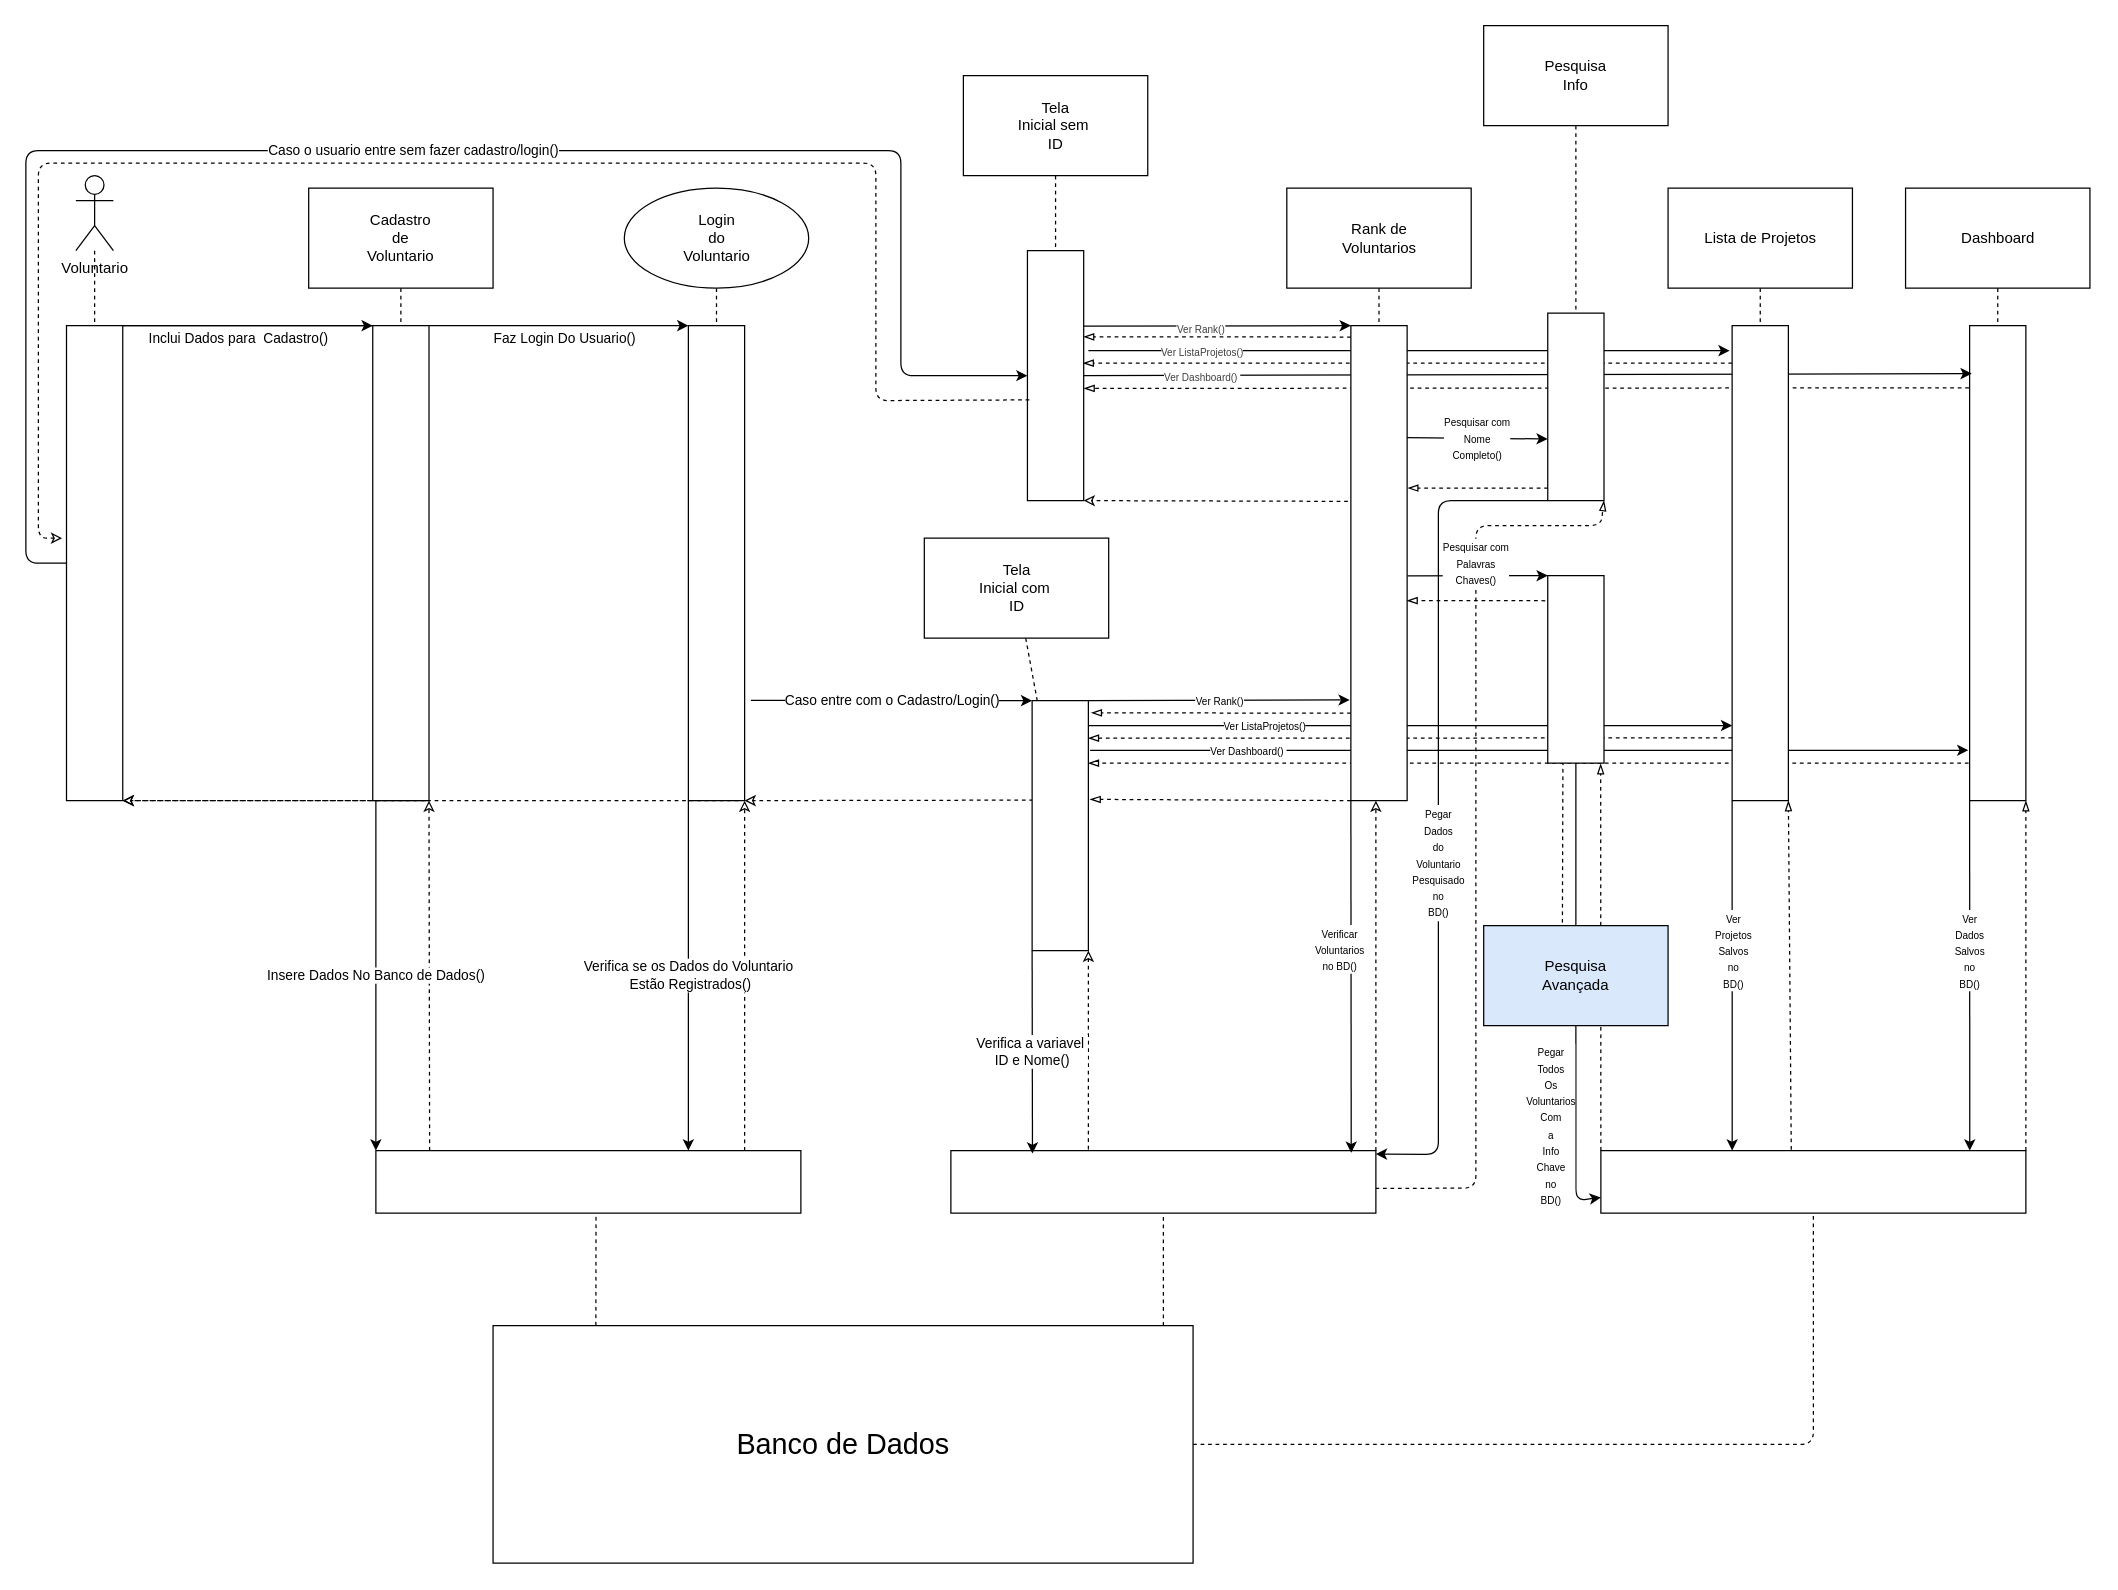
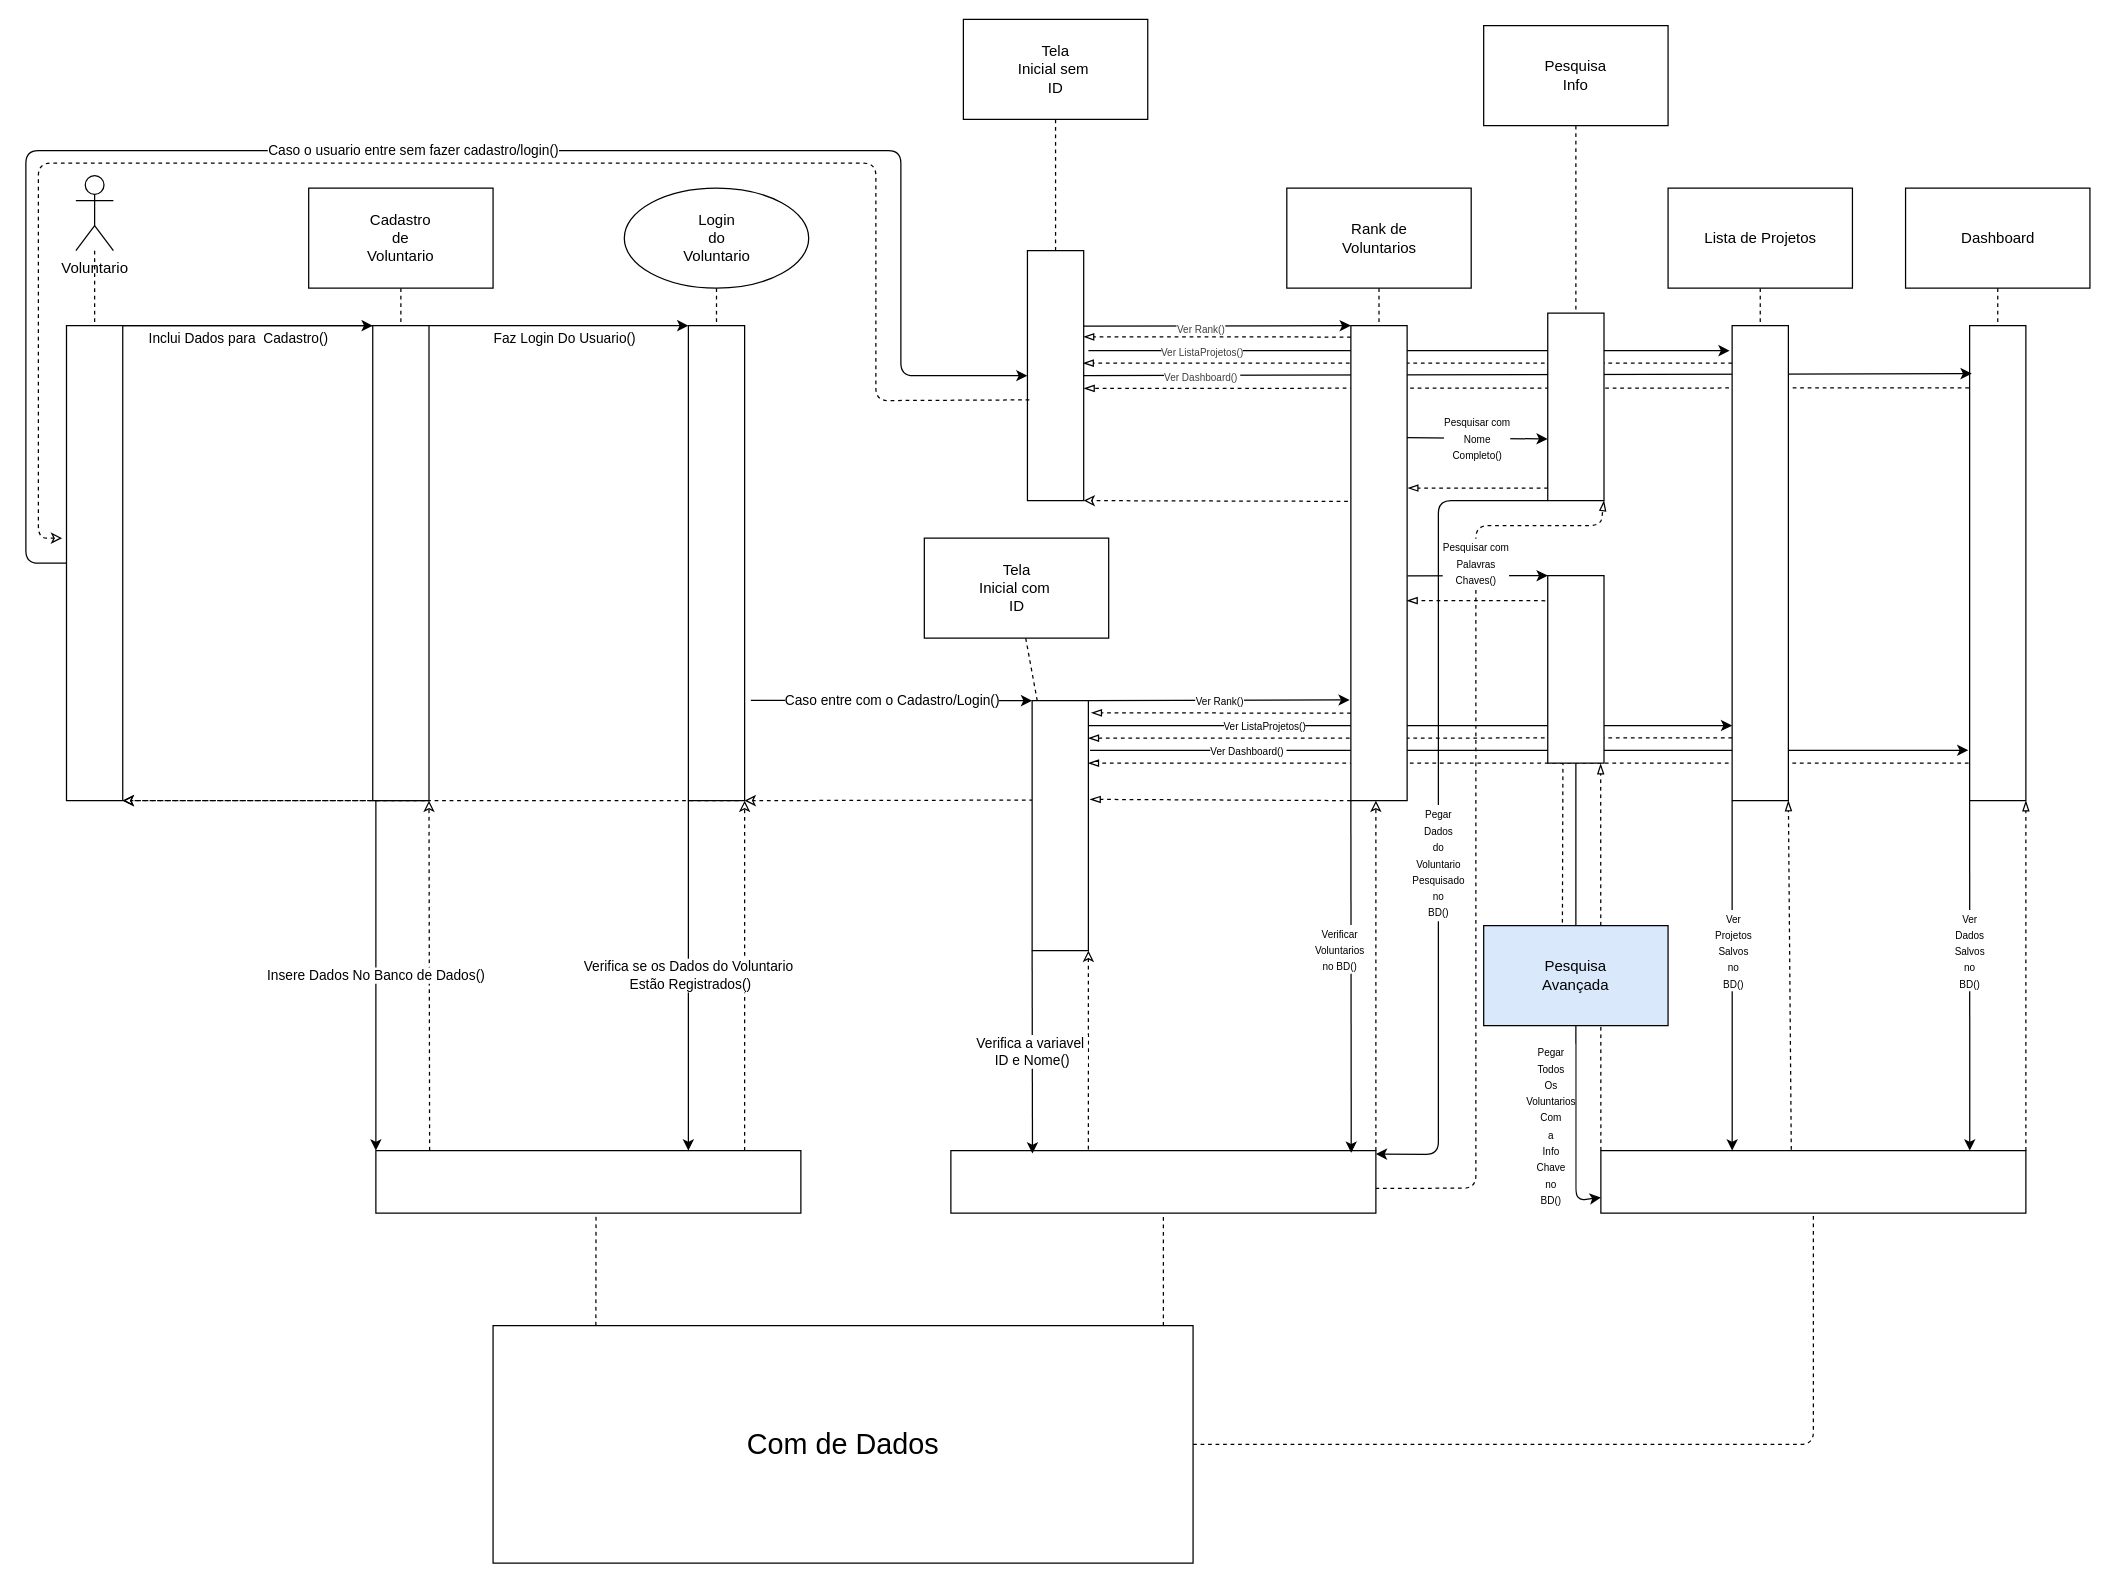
(1055, 126) -> (1055, 69)
(843, 1444) -> (843, 1444)
